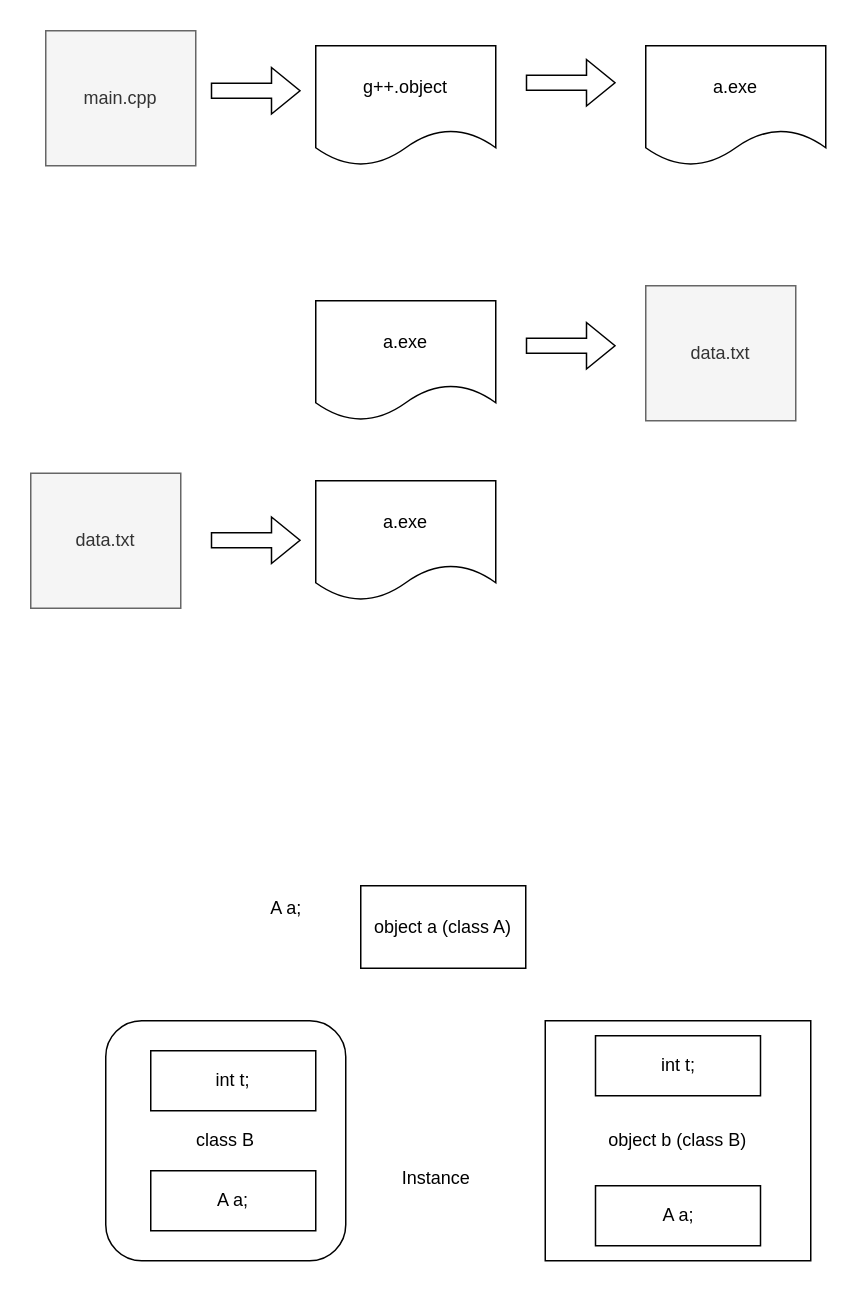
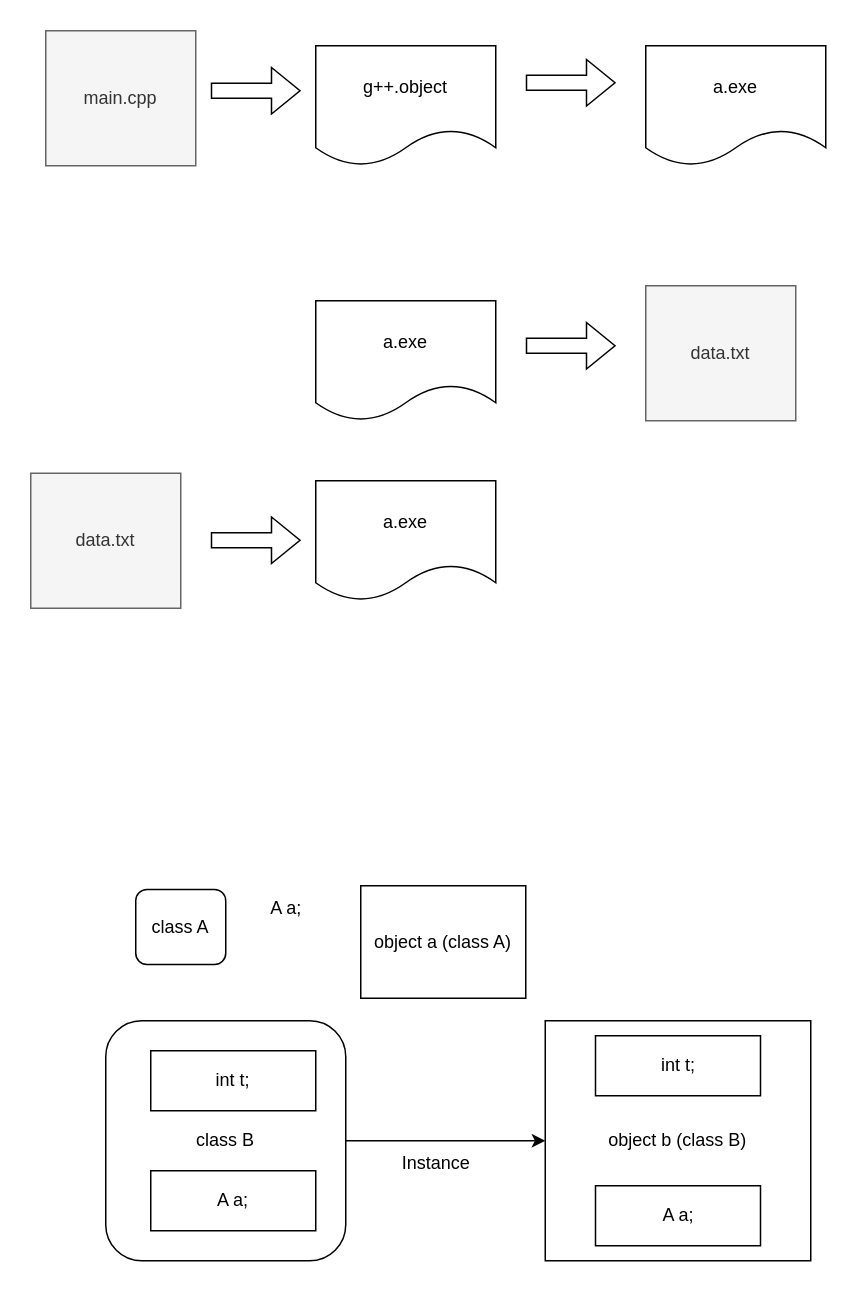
none -> (181, 927)
(443, 927) -> (443, 942)
none -> (440, 1141)
(436, 1178) -> (436, 1163)
